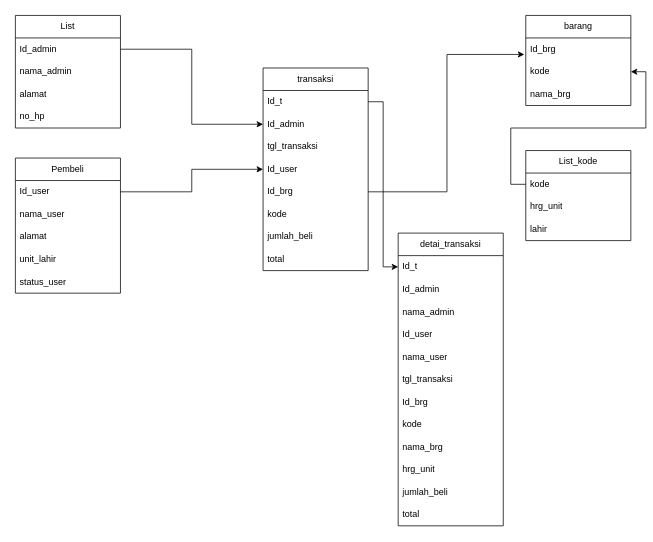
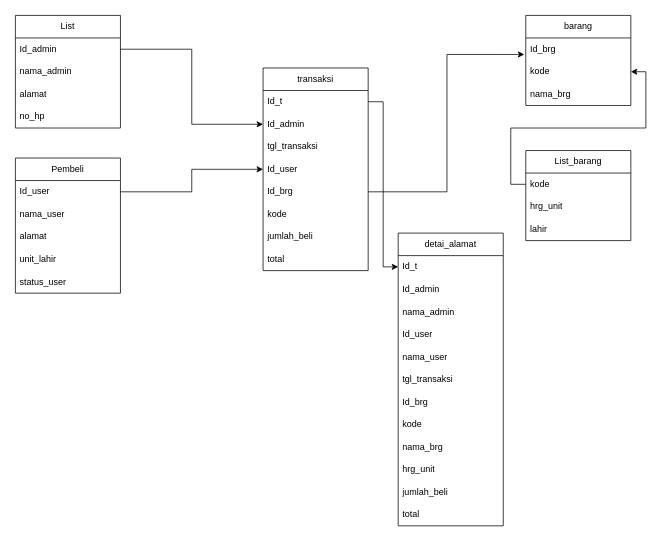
(578, 162) -> (578, 162)
(450, 244) -> (450, 244)
